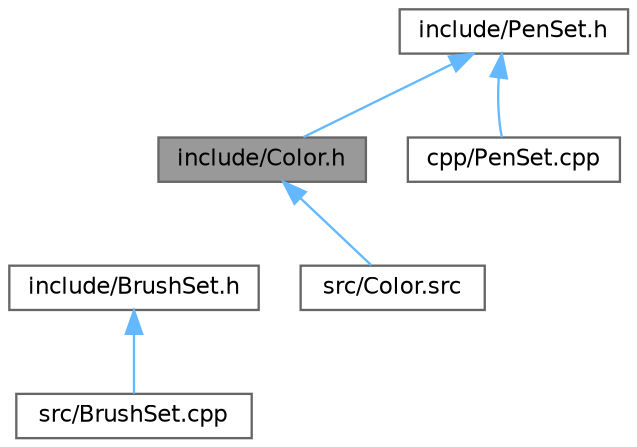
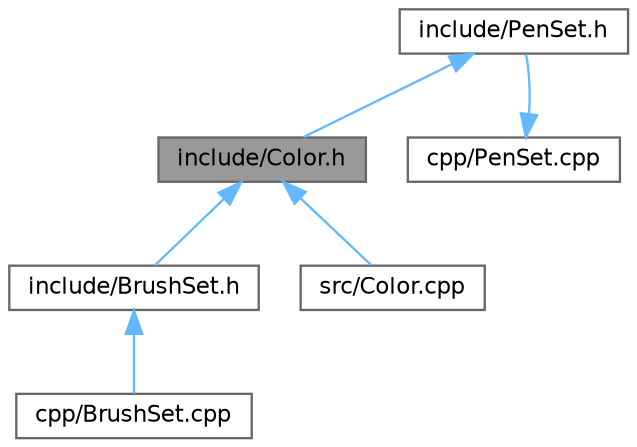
(498, 108) -> (529, 84)
none -> (189, 232)
(393, 288) -> (393, 288)
(134, 416) -> (134, 416)
